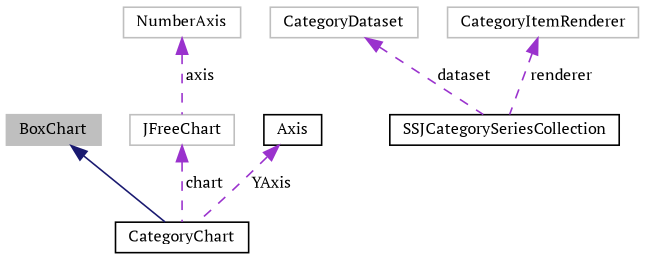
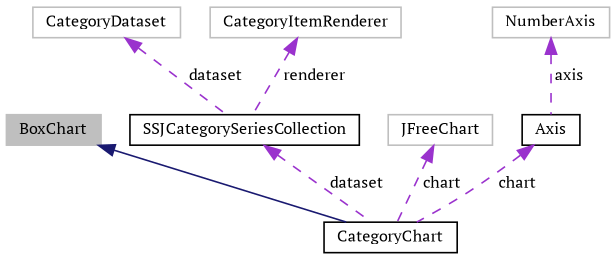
(182, 84) -> (551, 84)
(270, 184) -> (516, 184)
none -> (324, 188)
